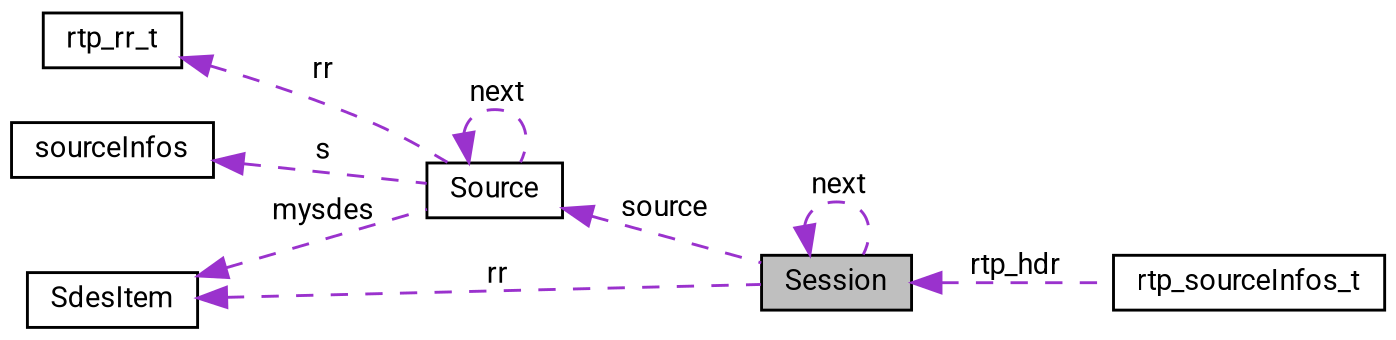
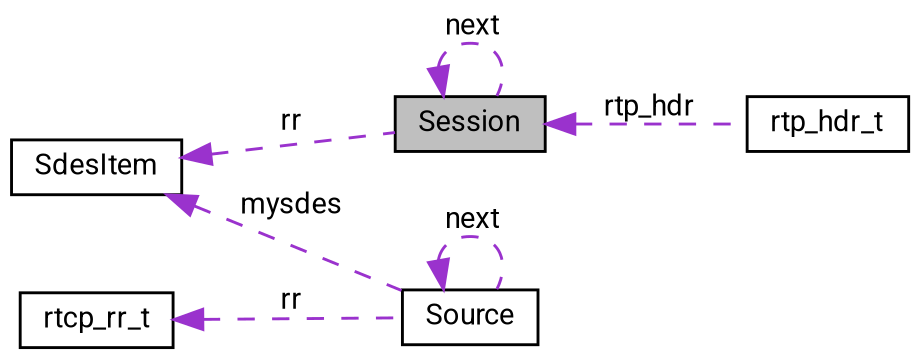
(113, 40) -> (97, 320)
(113, 150) -> none
(676, 240) -> none
(1249, 283) -> (828, 124)
